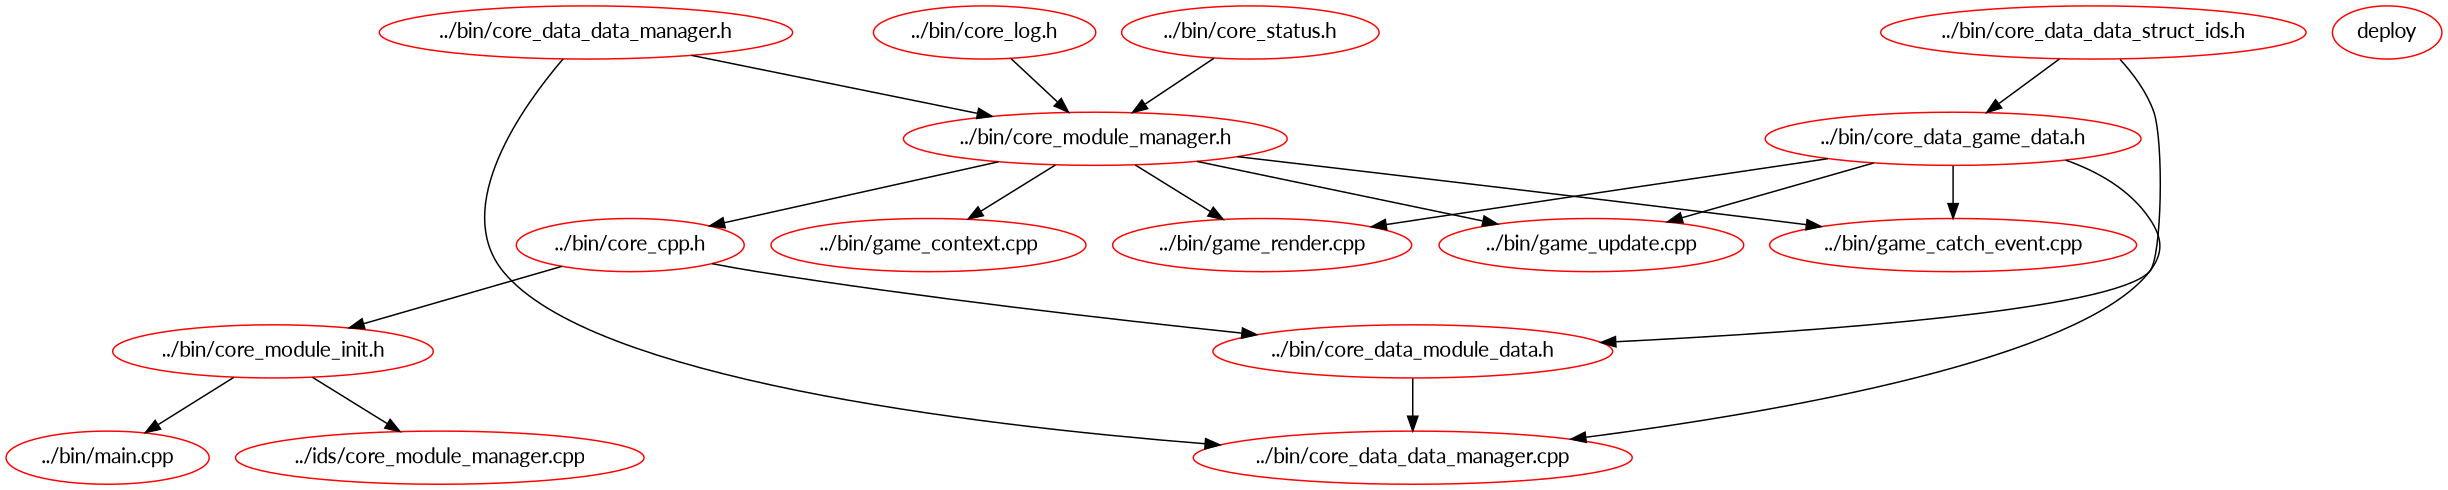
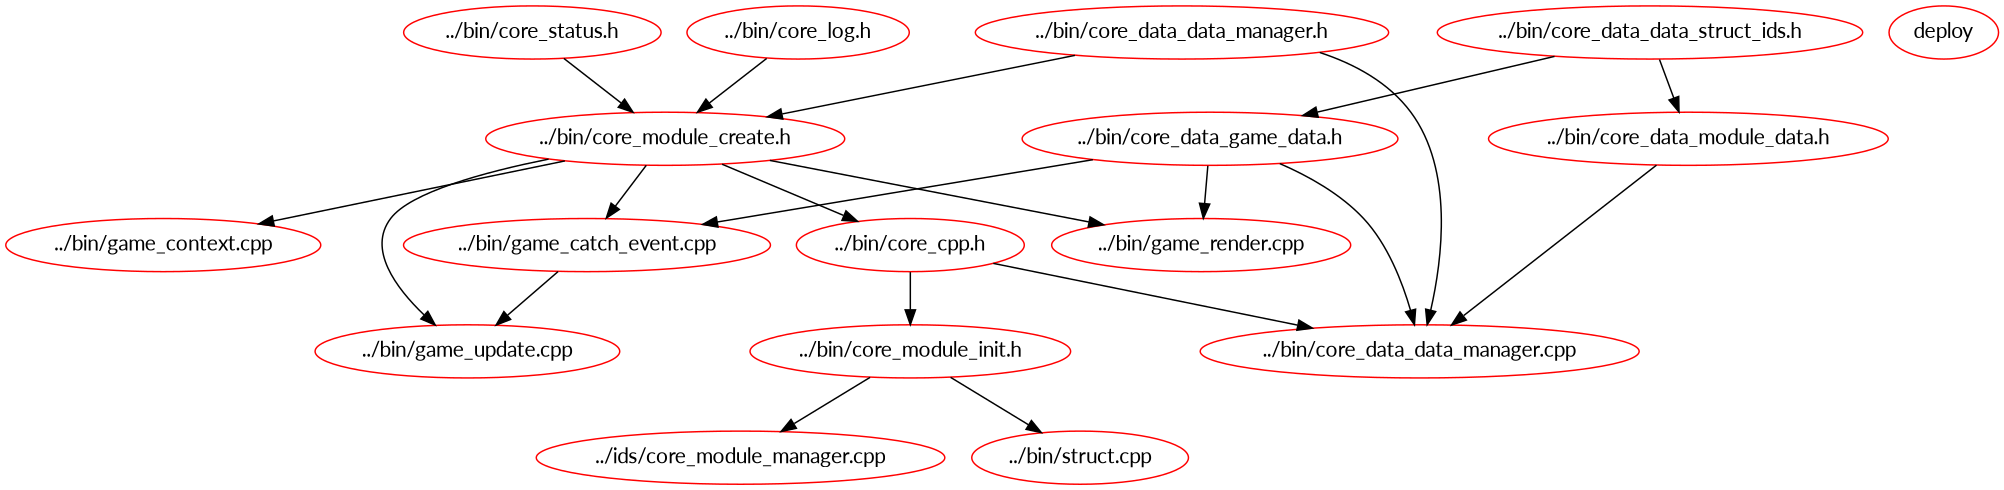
(1095, 139) -> (665, 139)
(1778, 190) -> (533, 293)
(976, 302) -> (1145, 294)
(108, 458) -> (1080, 458)
